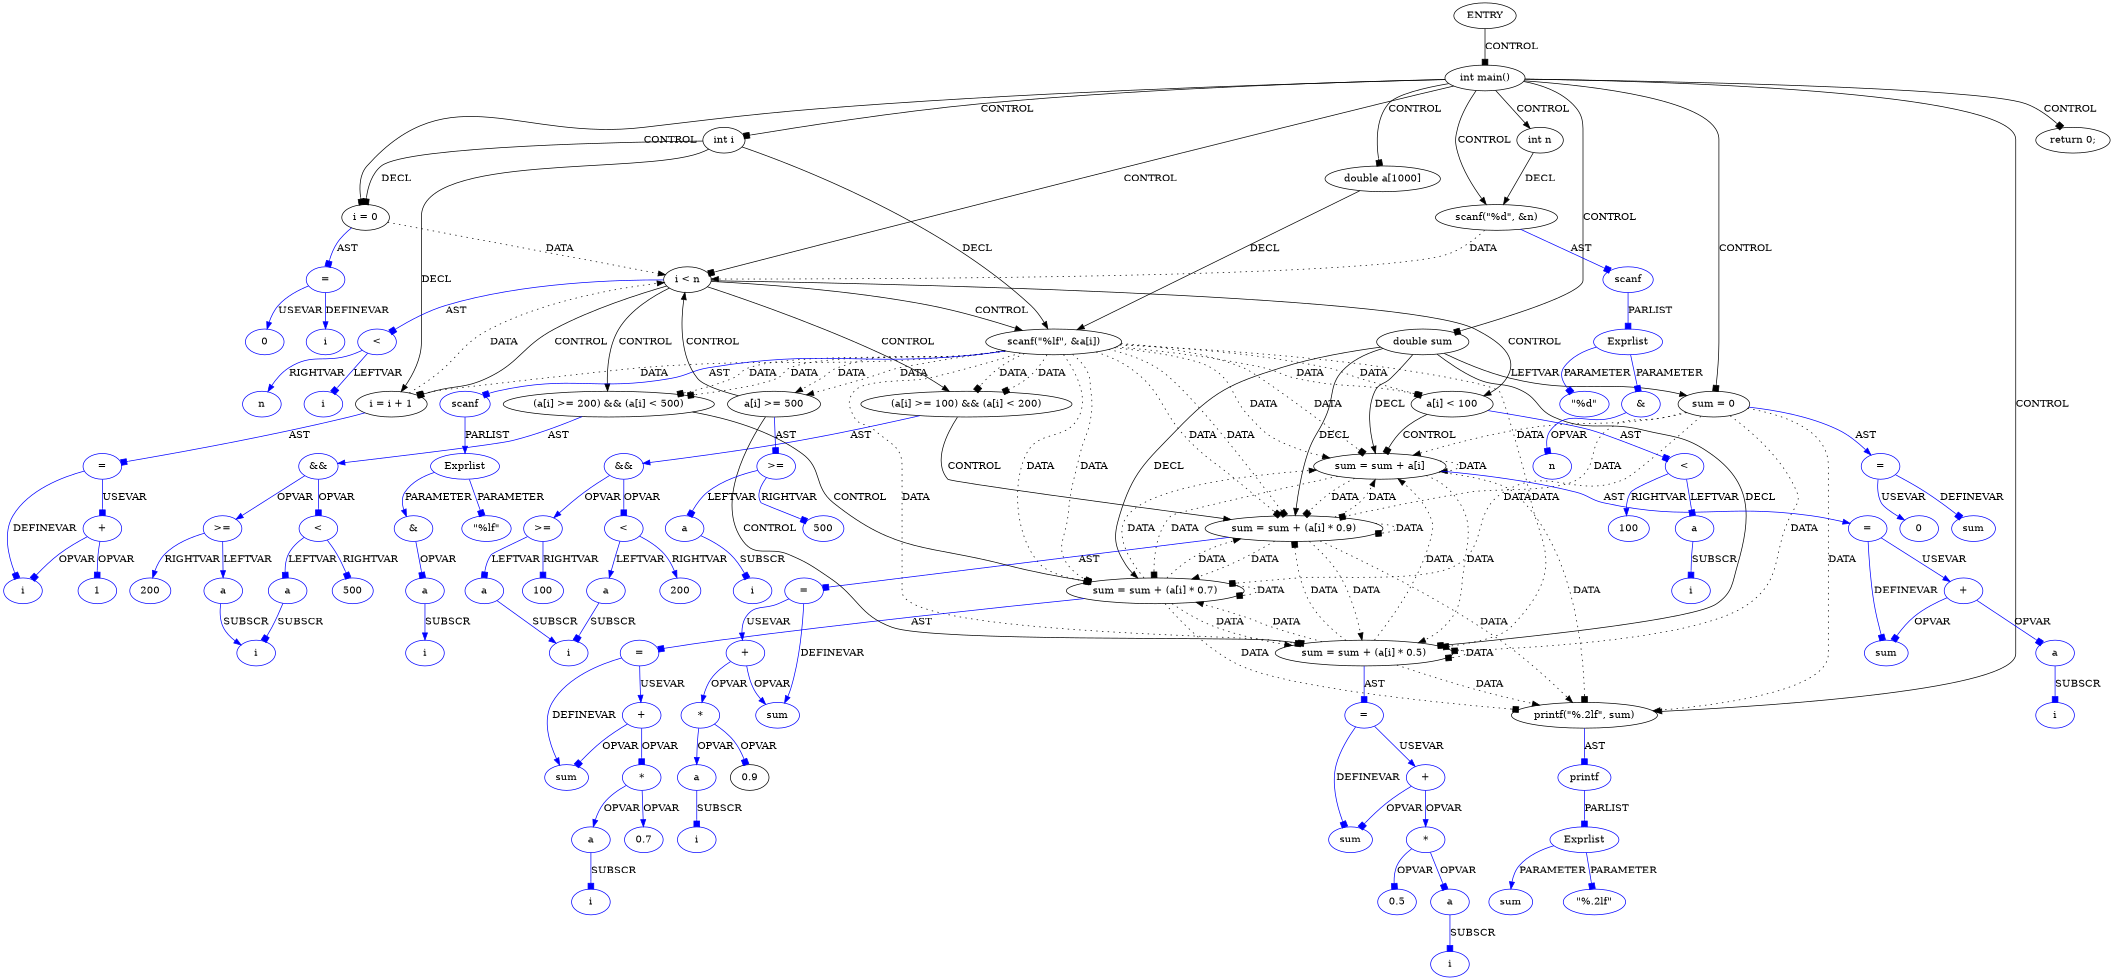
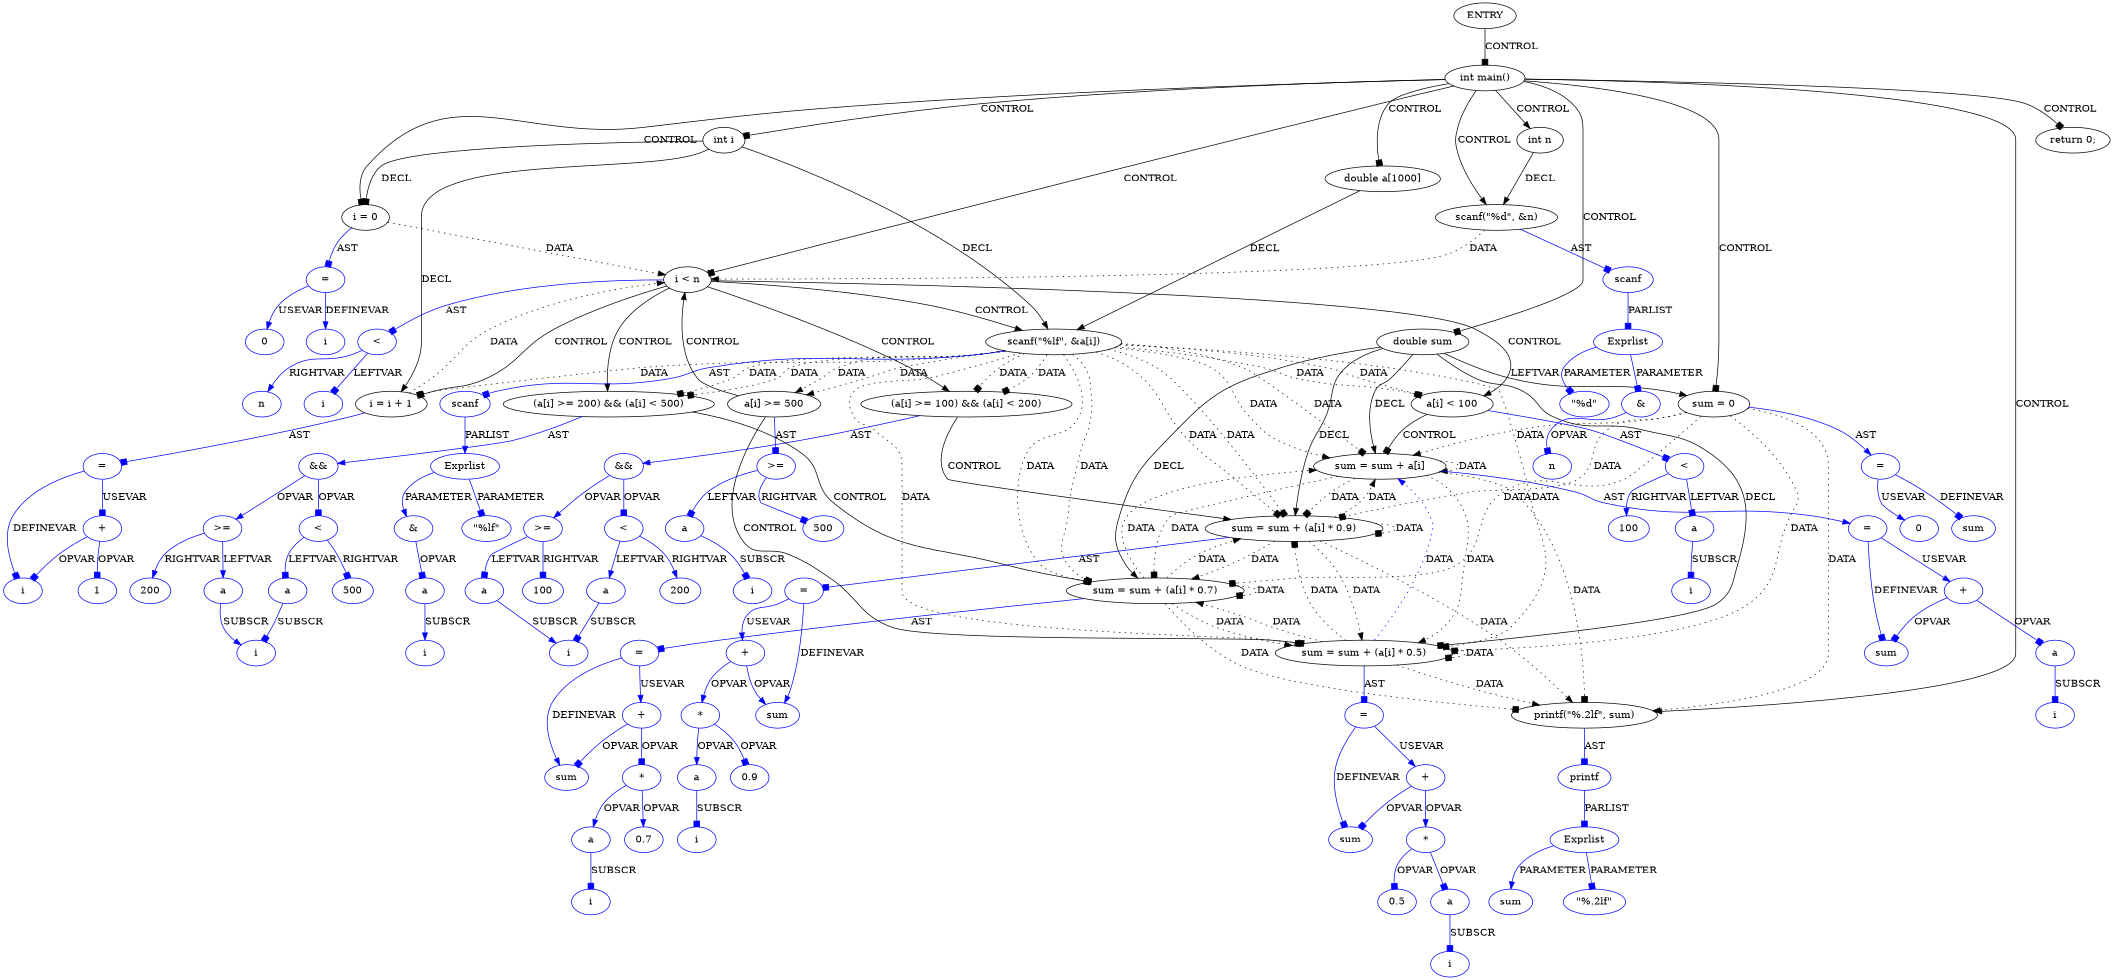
(1422, 563) -> (1422, 563)
(750, 778) -> (750, 778)
